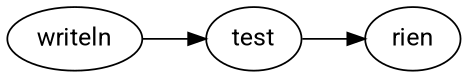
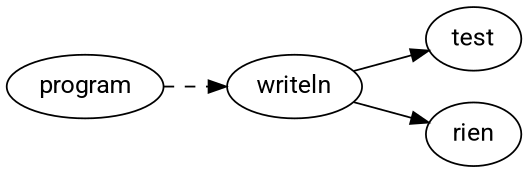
(325, 39) -> (383, 110)
none -> (85, 87)
